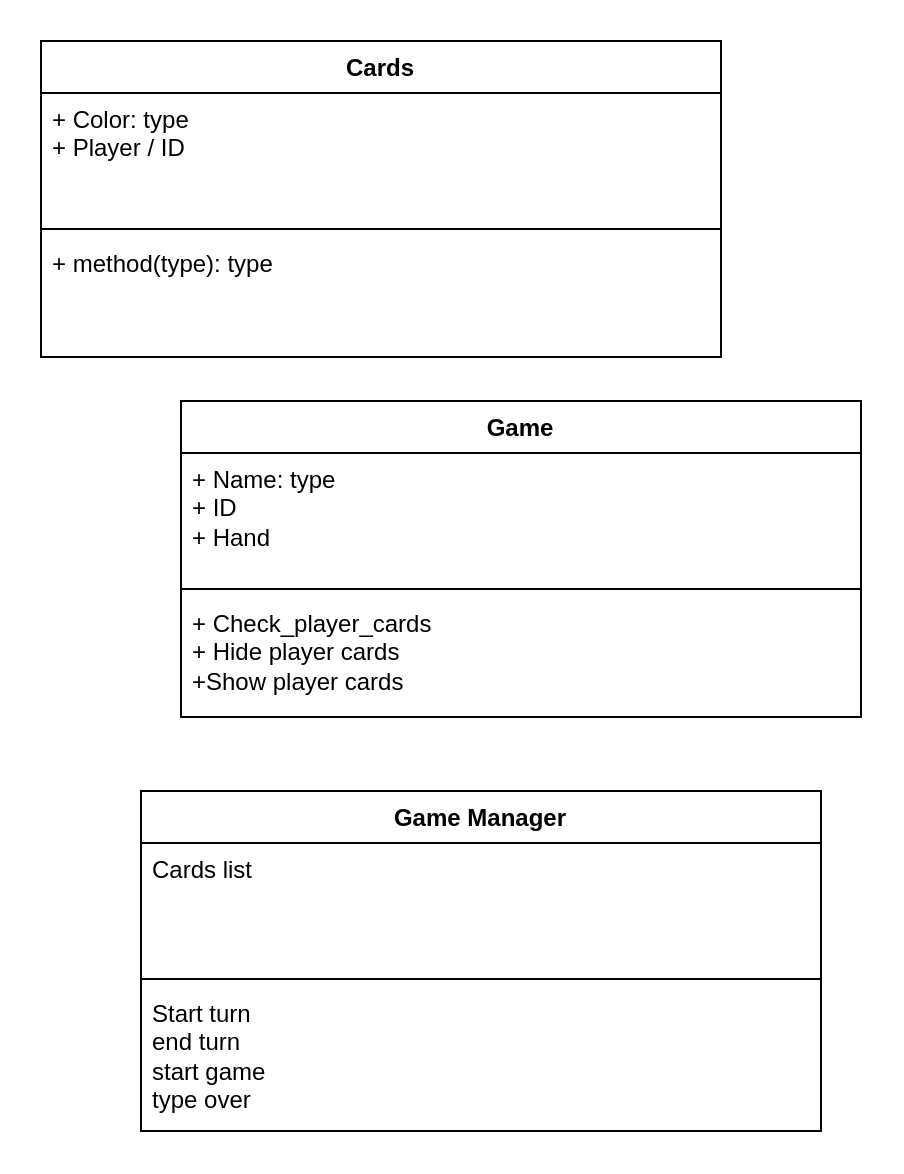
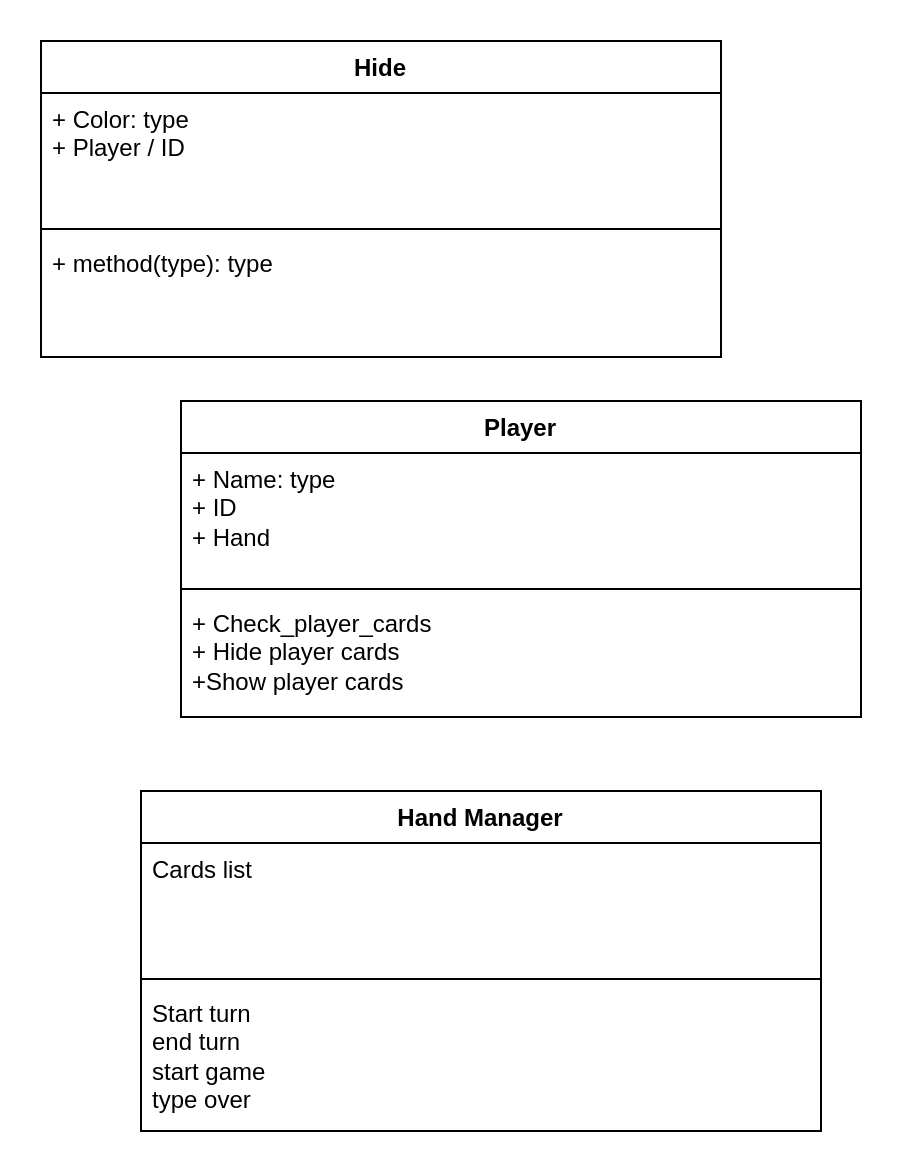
(381, 69) -> (381, 69)
(521, 429) -> (521, 429)
(481, 819) -> (481, 819)
